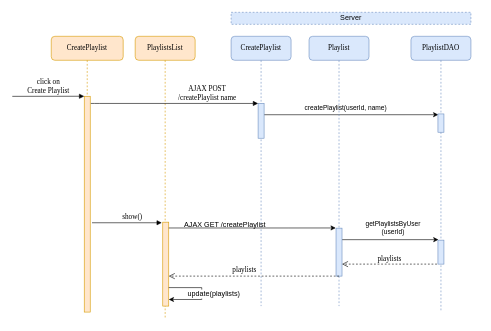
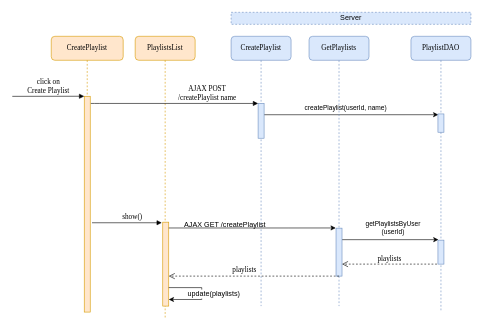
(339, 48) -> (339, 48)
